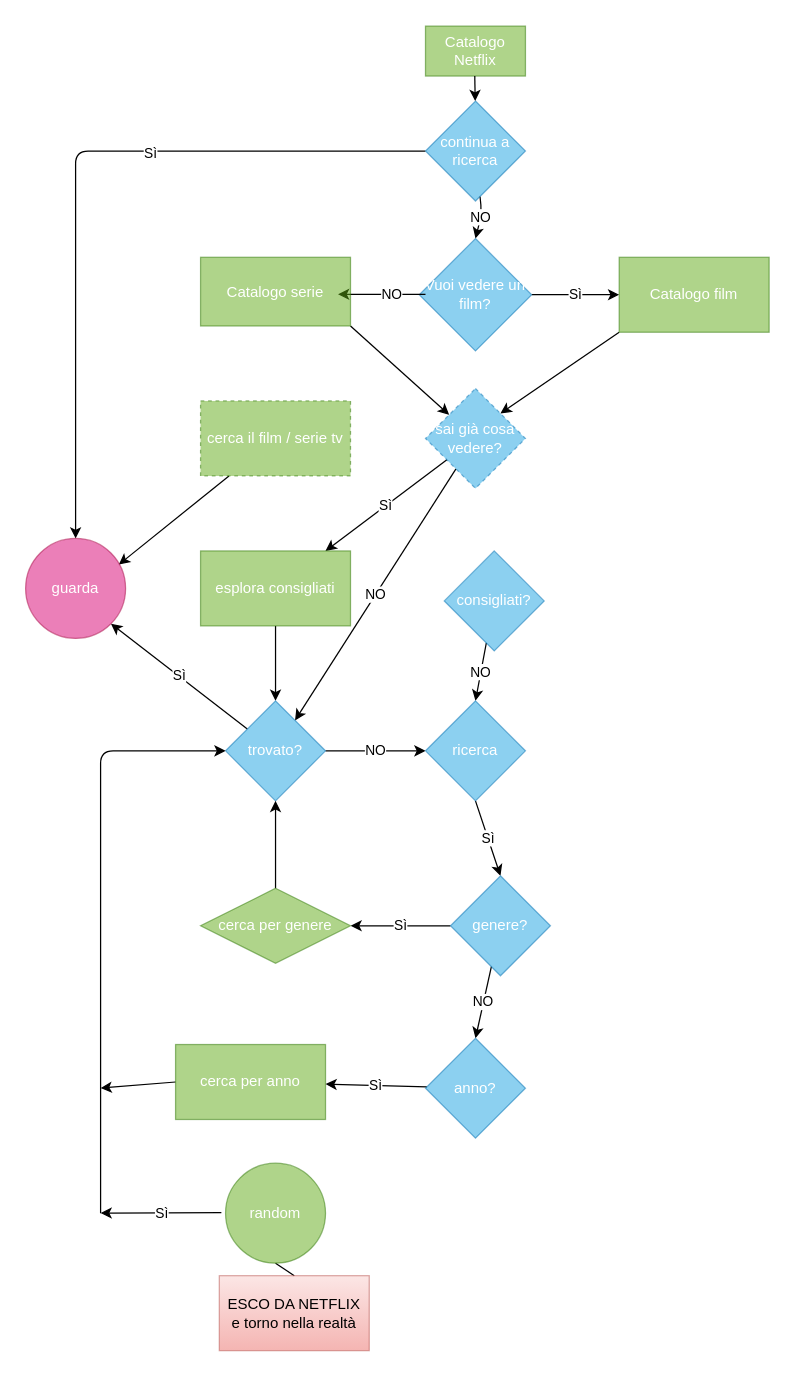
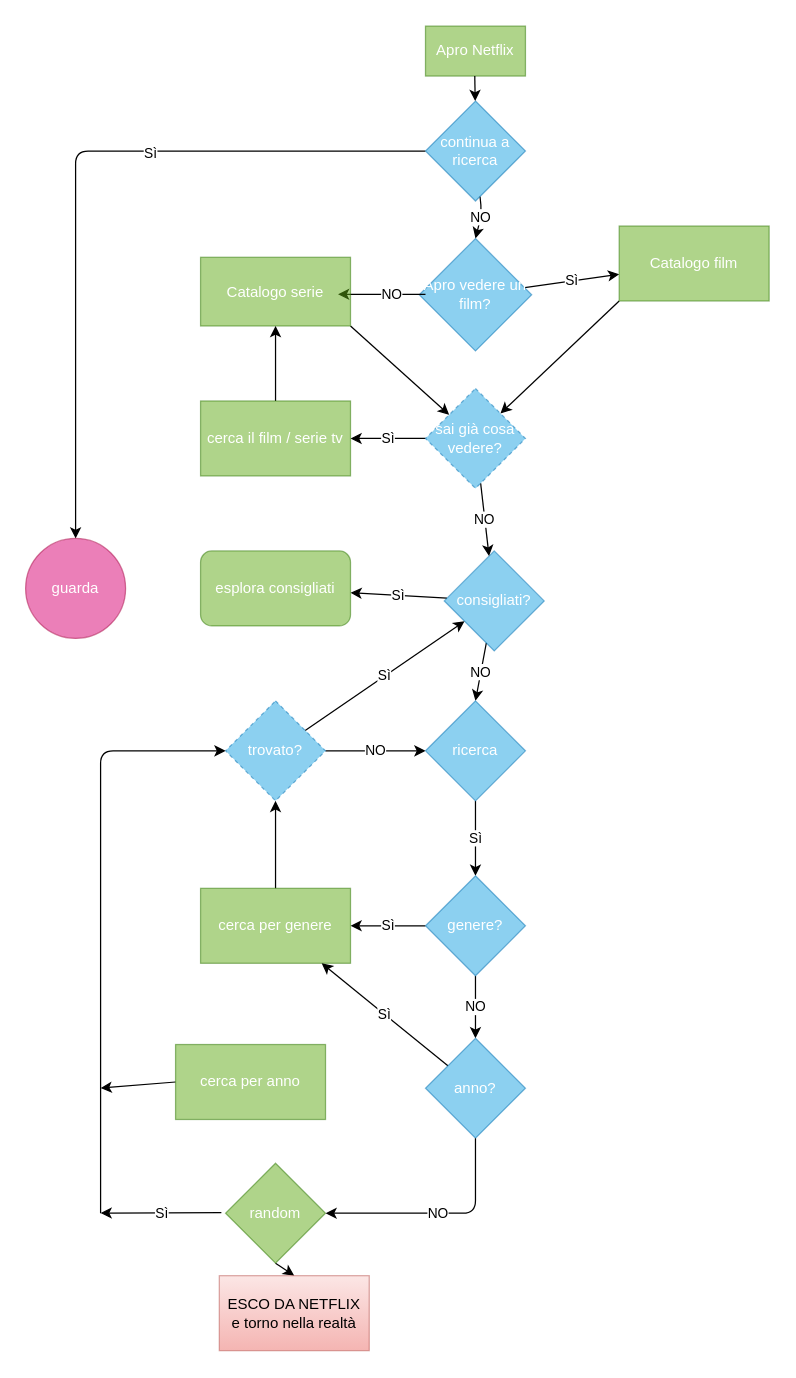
(476, 51) -> (476, 51)
(476, 294) -> (476, 294)
(694, 294) -> (694, 263)
(276, 438) -> (276, 438)
(390, 502) -> (393, 438)
(177, 517) -> (276, 368)
(276, 588) -> (276, 588)
(378, 591) -> (484, 515)
none -> (403, 595)
(276, 659) -> none
(182, 679) -> (381, 678)
(276, 751) -> (276, 751)
(276, 926) -> (276, 926)
(501, 926) -> (476, 926)
(381, 1085) -> (388, 1017)
(276, 1213) -> (276, 1213)
none -> (437, 1213)
(288, 1272) -> (286, 1270)
